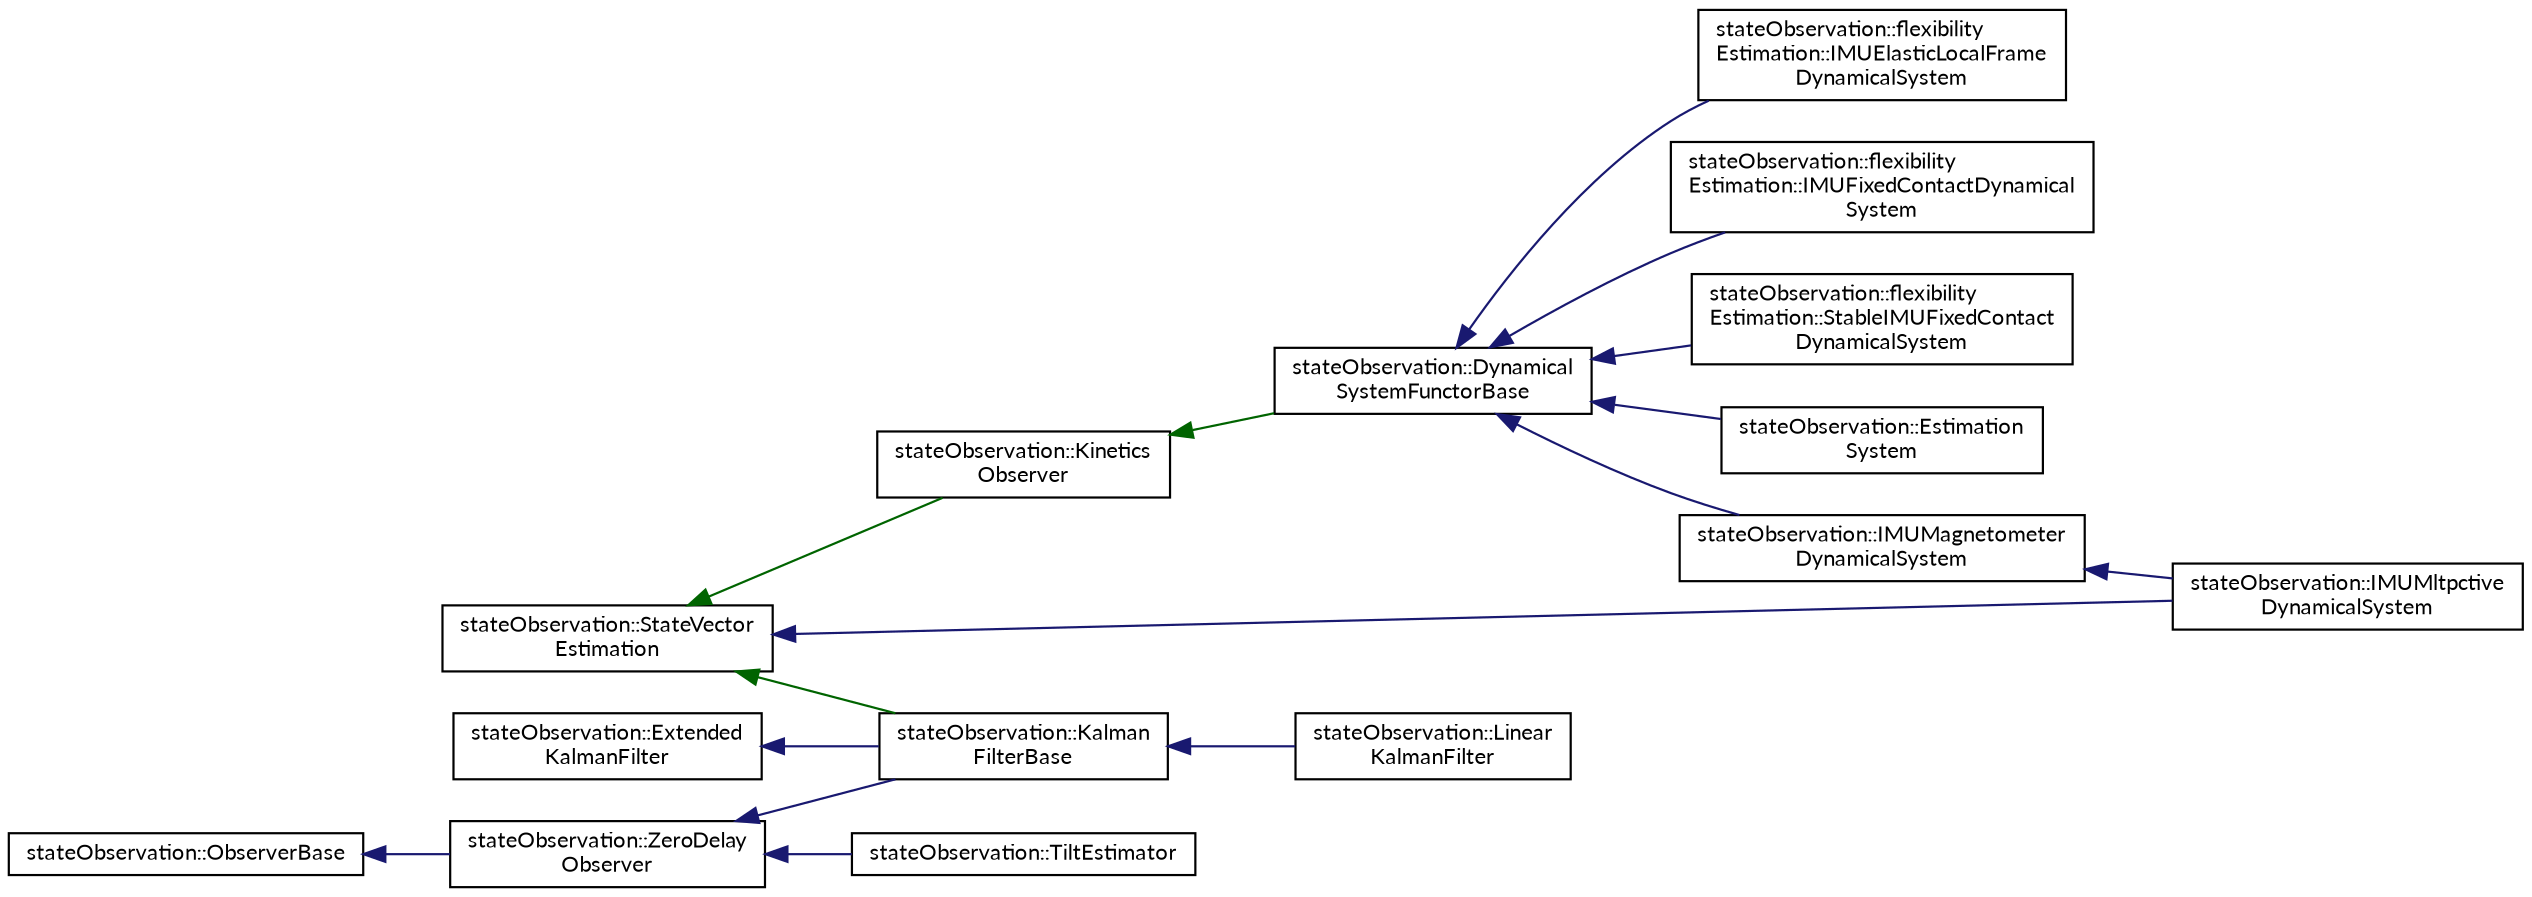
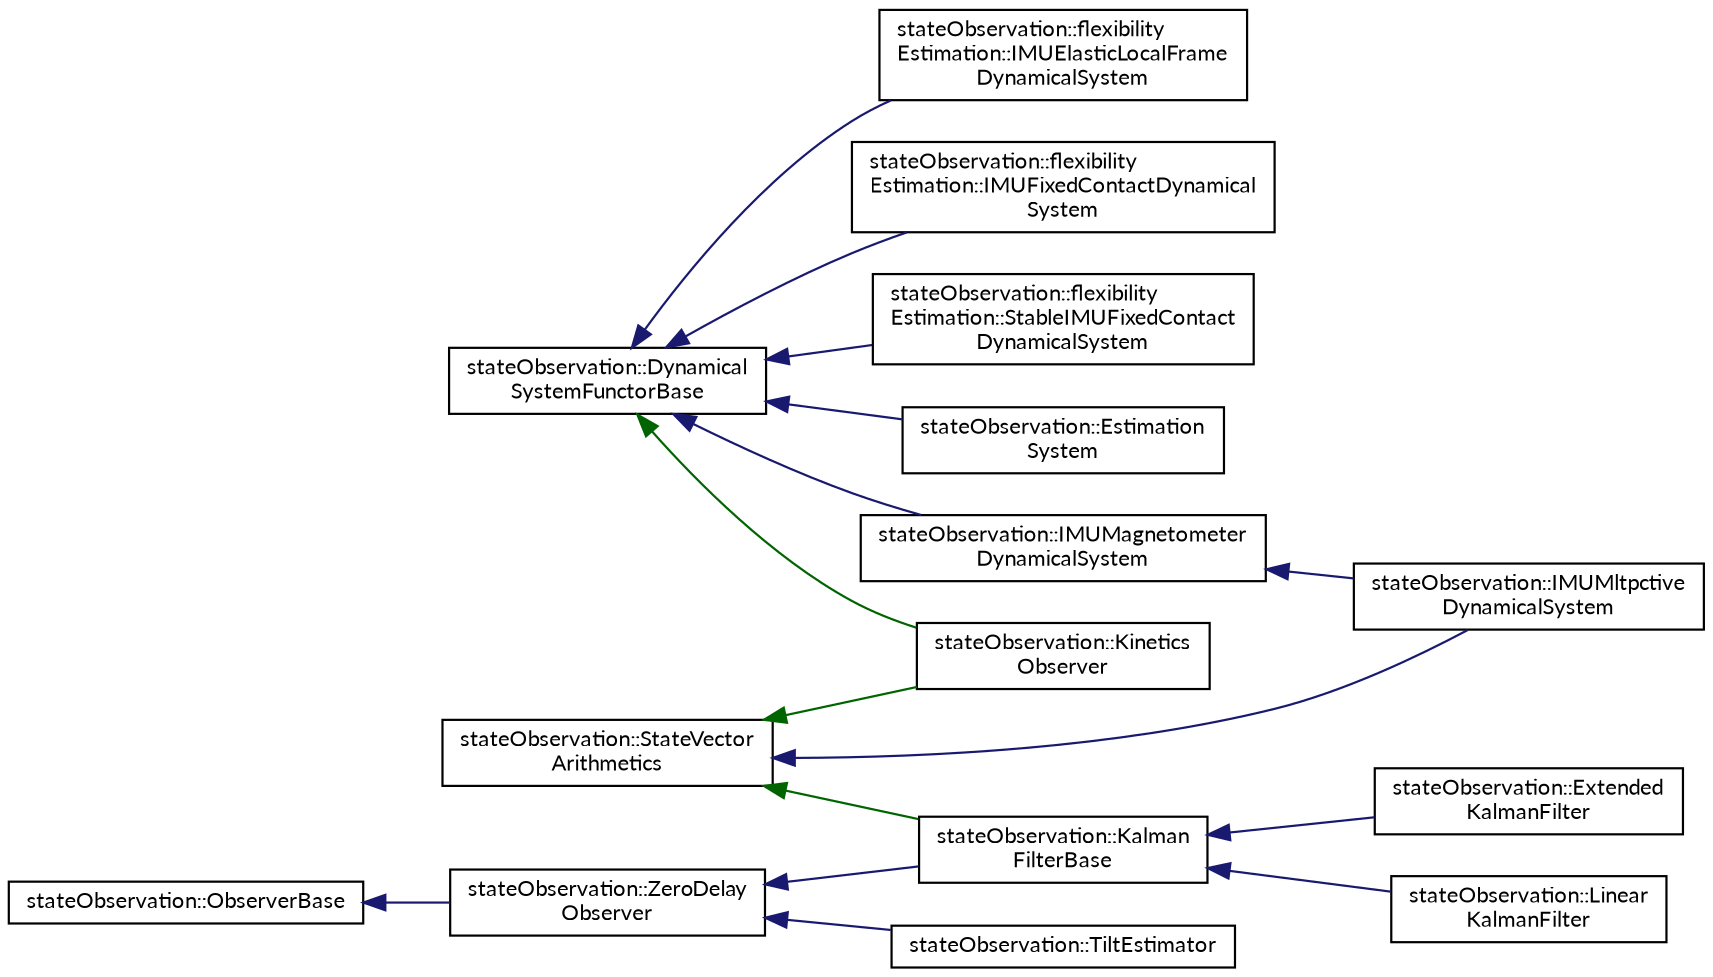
(1233, 422) -> (772, 547)
(608, 638) -> (608, 753)
(832, 746) -> (1302, 825)
